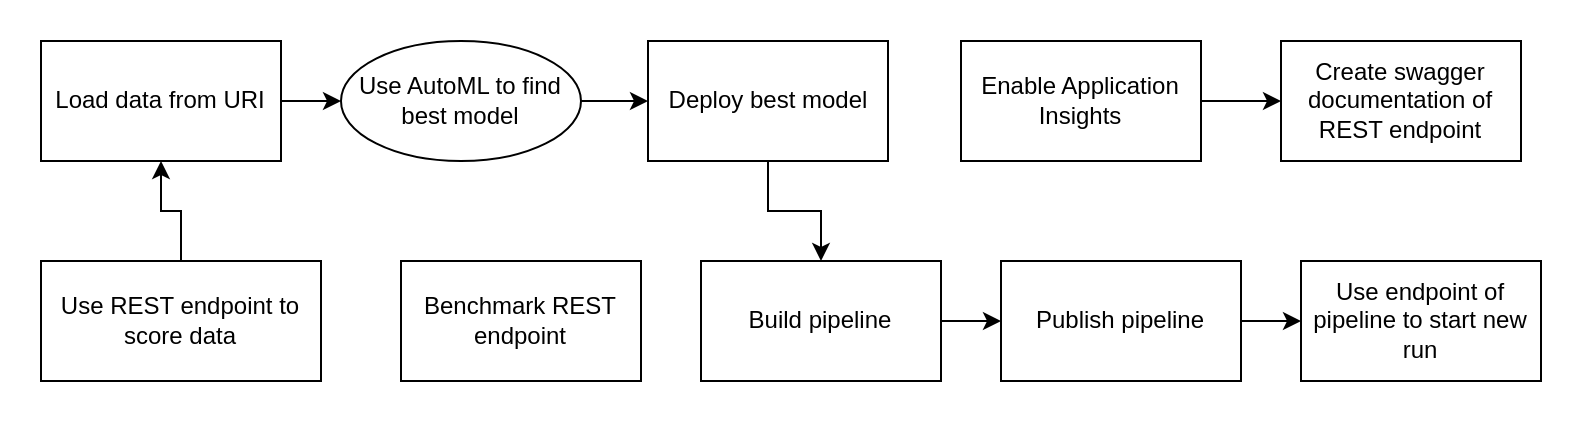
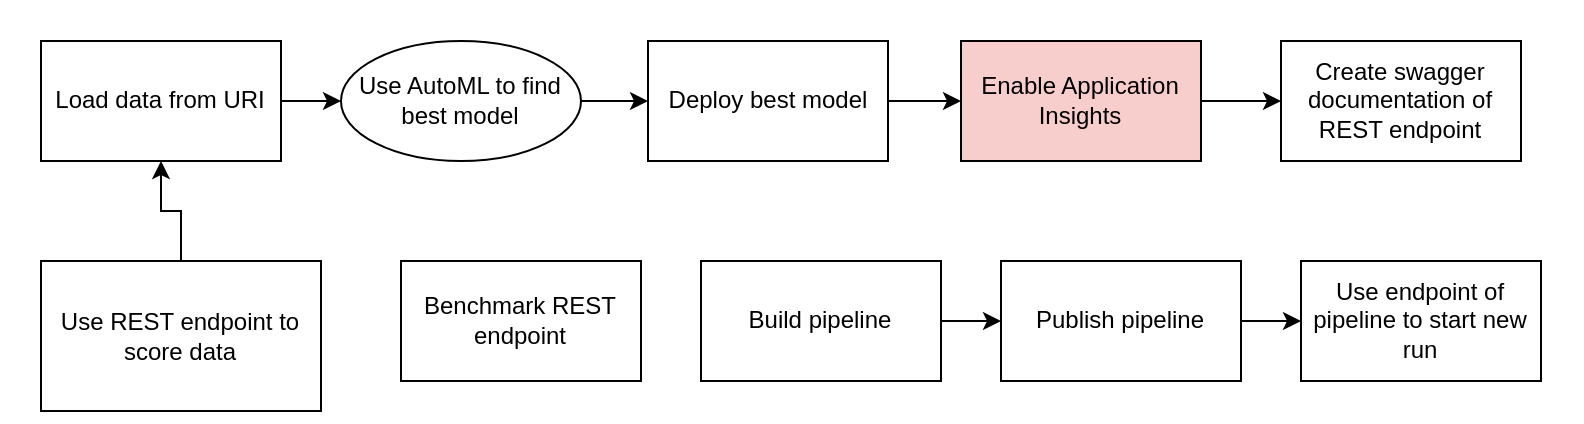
(1081, 101) -> (1081, 101)
(788, 211) -> (925, 101)
(181, 321) -> (181, 336)
